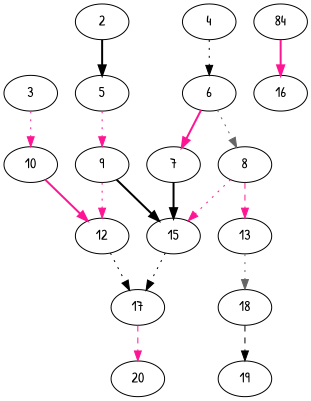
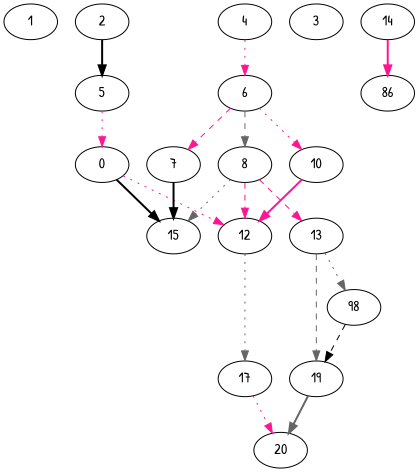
none -> (31, 22)
(281, 22) -> (388, 22)
(209, 53) -> (245, 53)
(281, 93) -> (388, 93)
(31, 124) -> (277, 125)
(194, 124) -> (213, 125)
(225, 124) -> (245, 124)
(102, 165) -> (102, 165)
none -> (245, 195)
(213, 197) -> (213, 197)
(118, 267) -> (245, 302)
(158, 267) -> none
none -> (316, 302)
(245, 307) -> (354, 307)
(138, 338) -> (261, 410)
none -> (301, 410)
